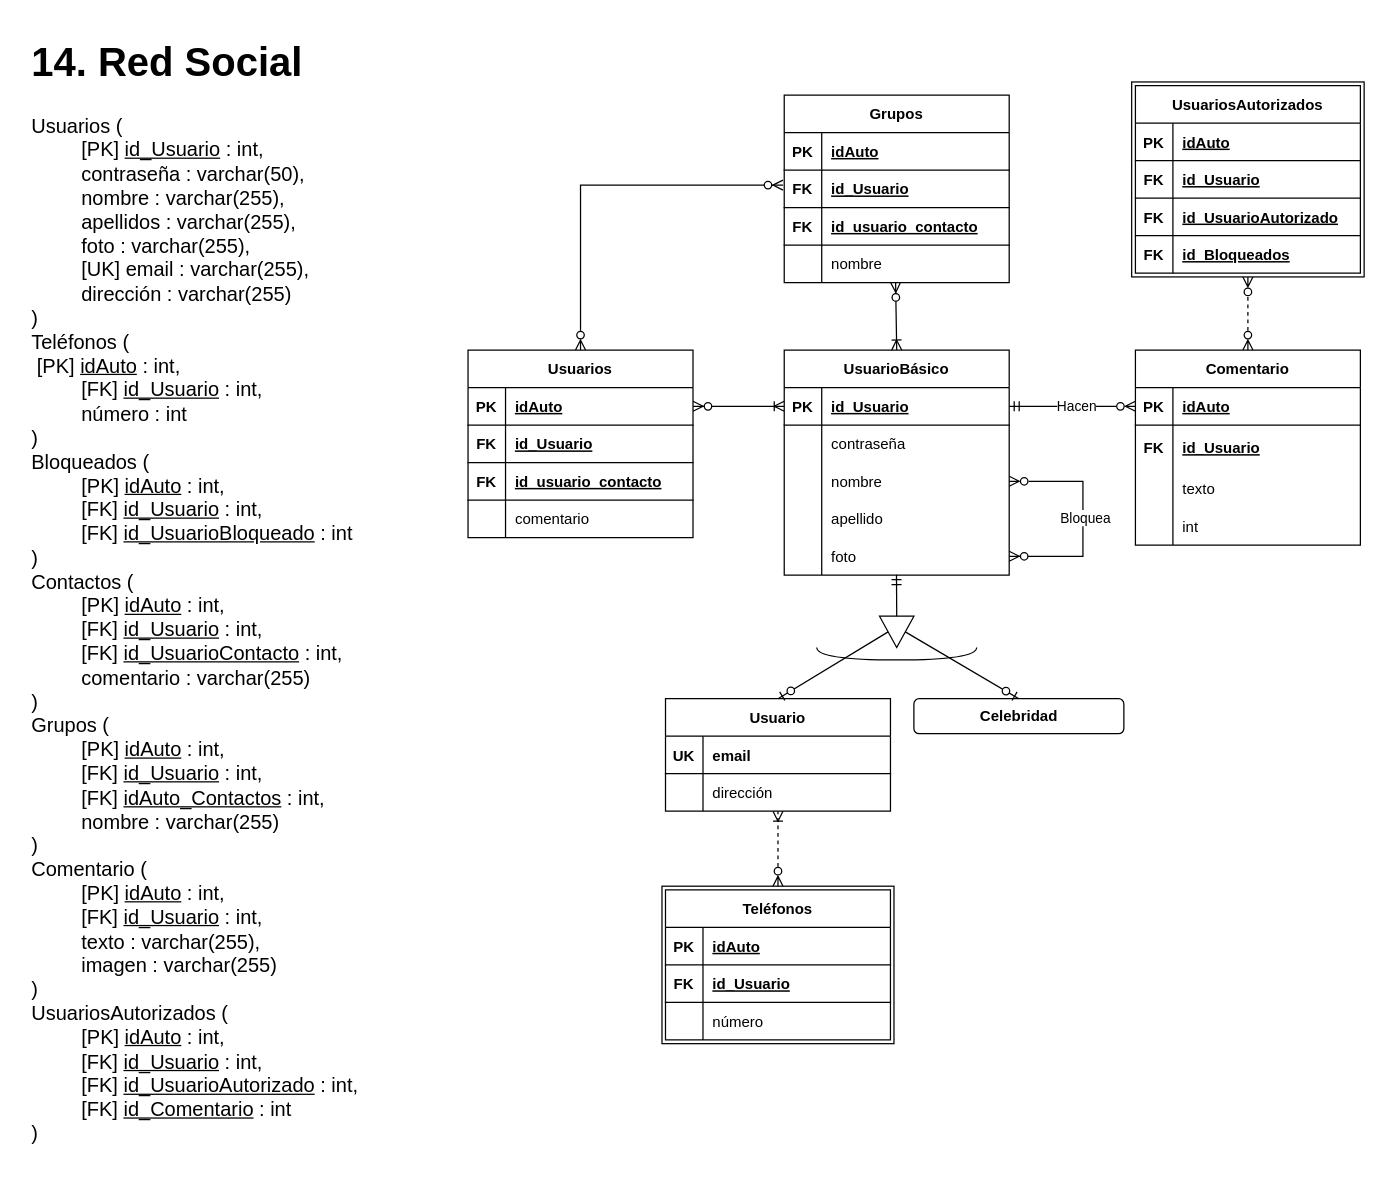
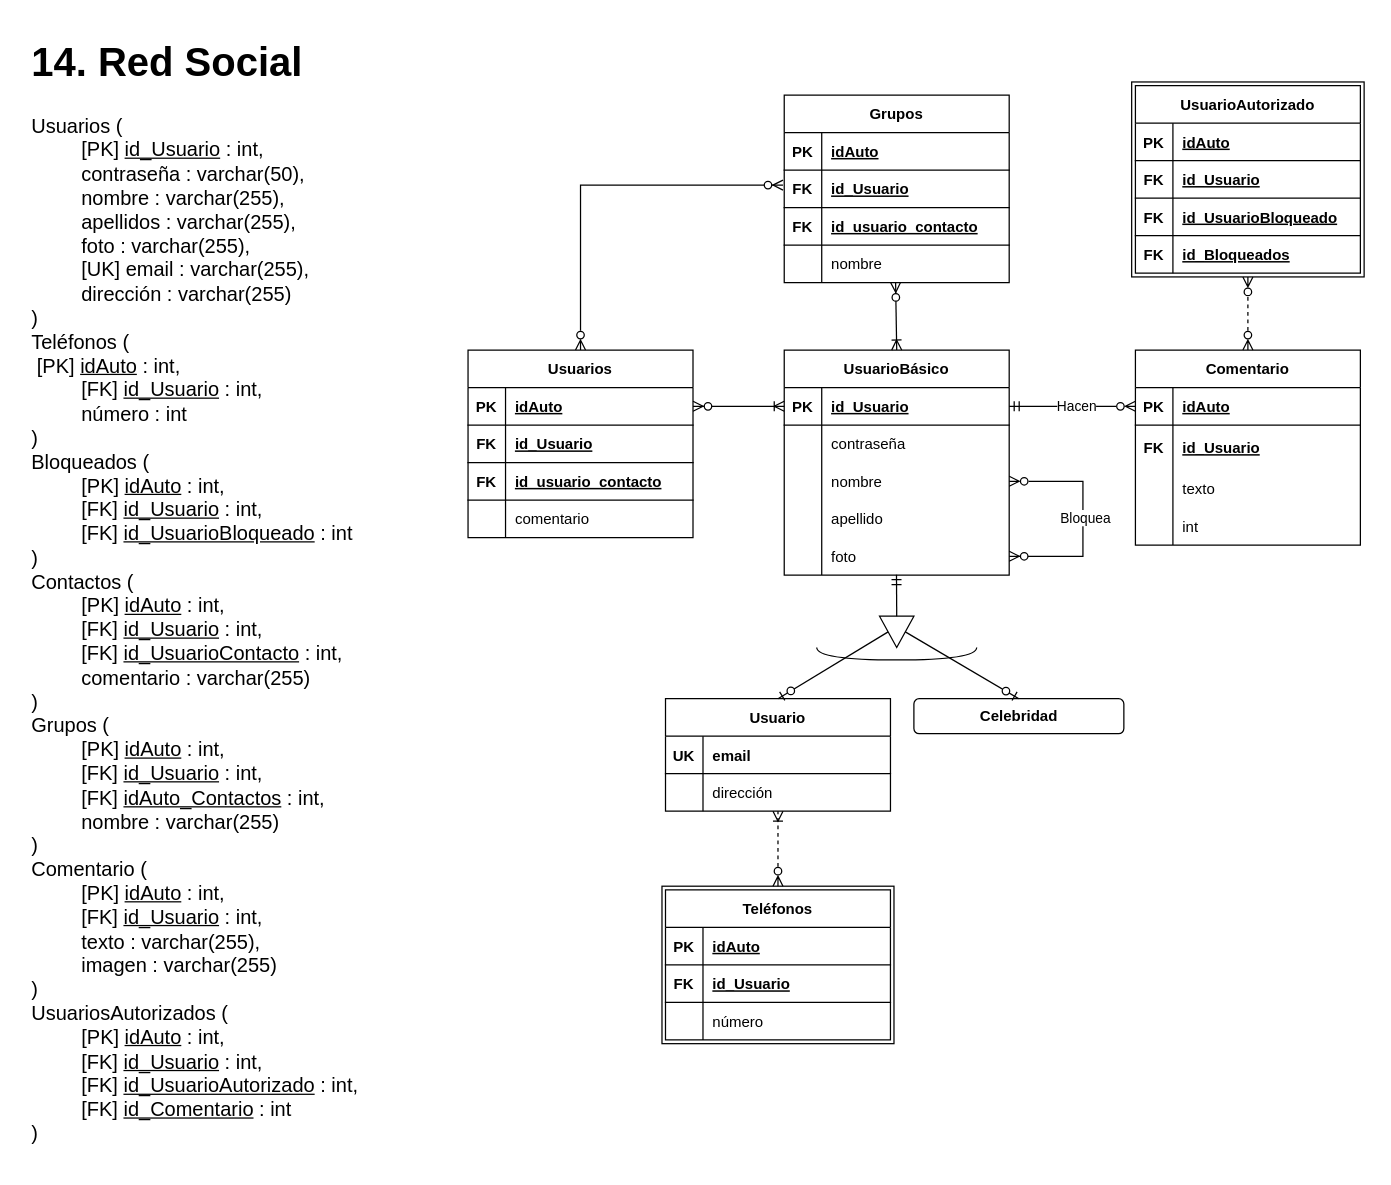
(1248, 105) -> (1248, 105)
(1261, 218) -> (1256, 218)
